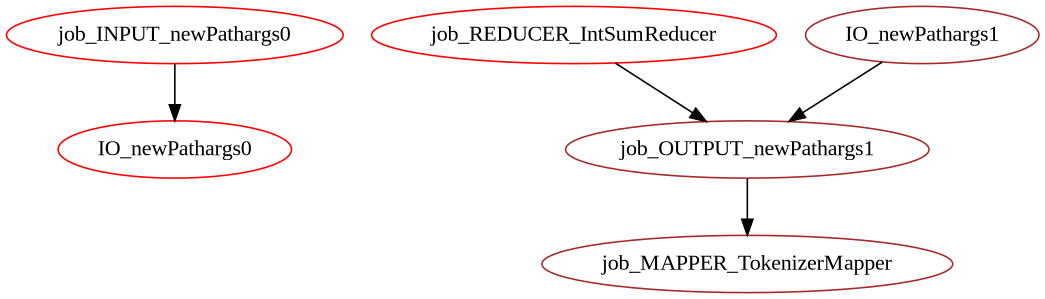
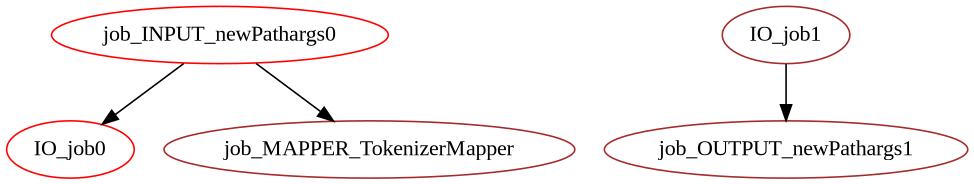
(574, 35) -> none
(922, 35) -> (786, 35)
(175, 149) -> (70, 149)
(747, 199) -> (288, 87)
